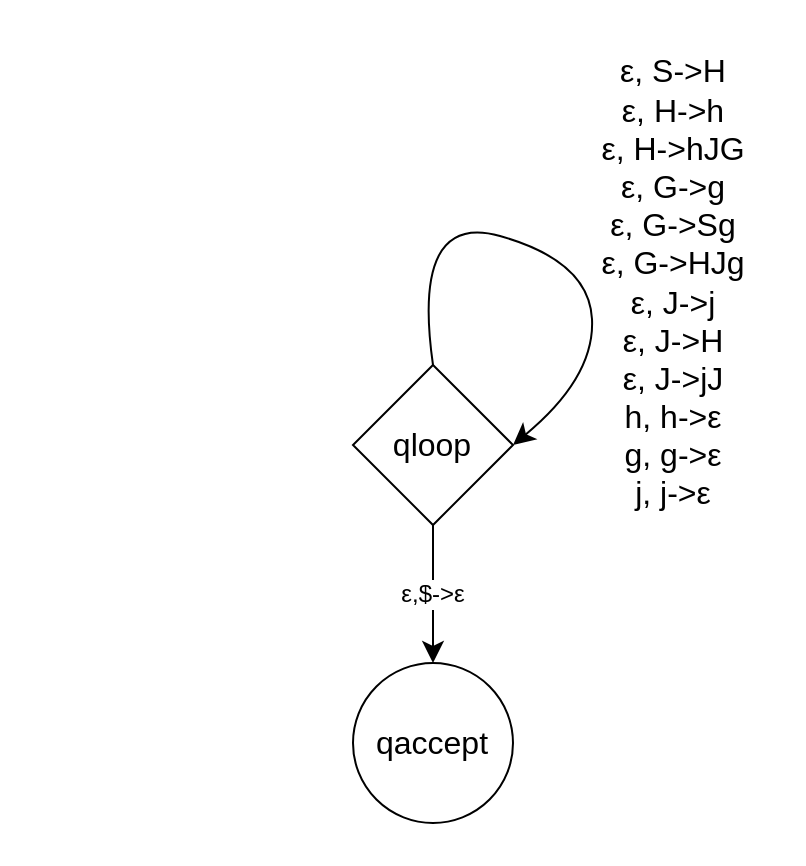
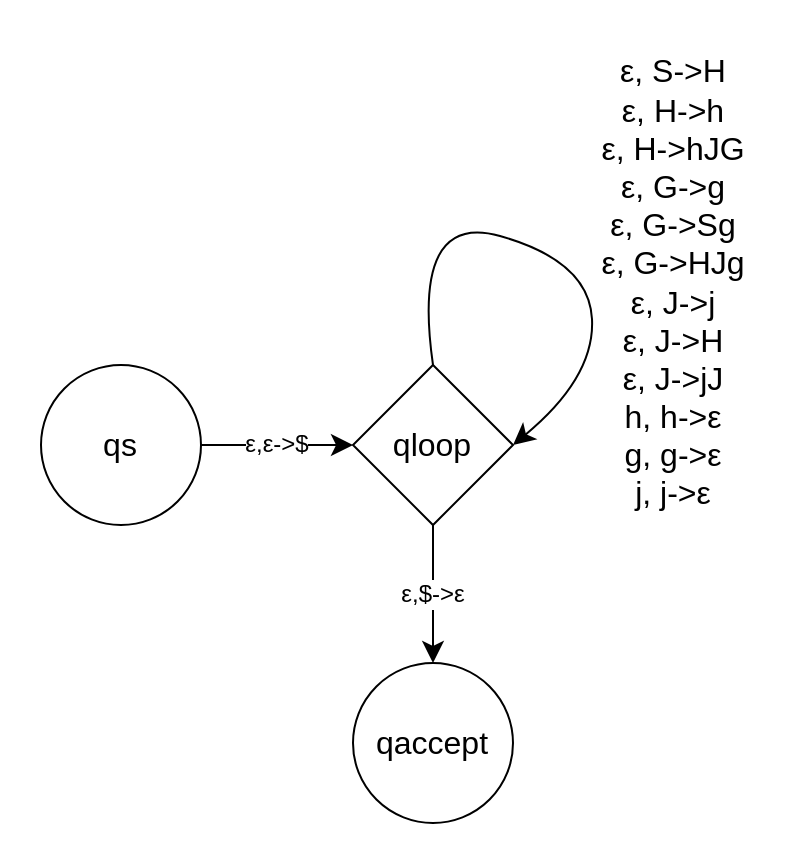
none -> (121, 445)
none -> (270, 445)
